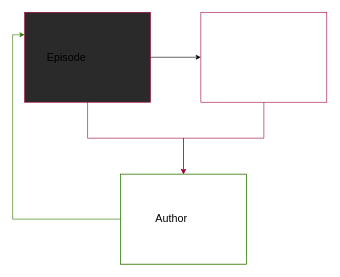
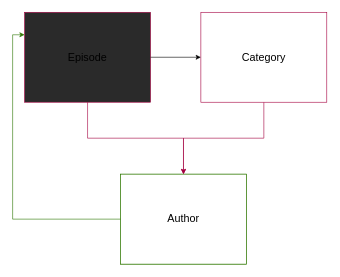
(66, 57) -> (87, 57)
none -> (264, 57)
(171, 219) -> (183, 219)
